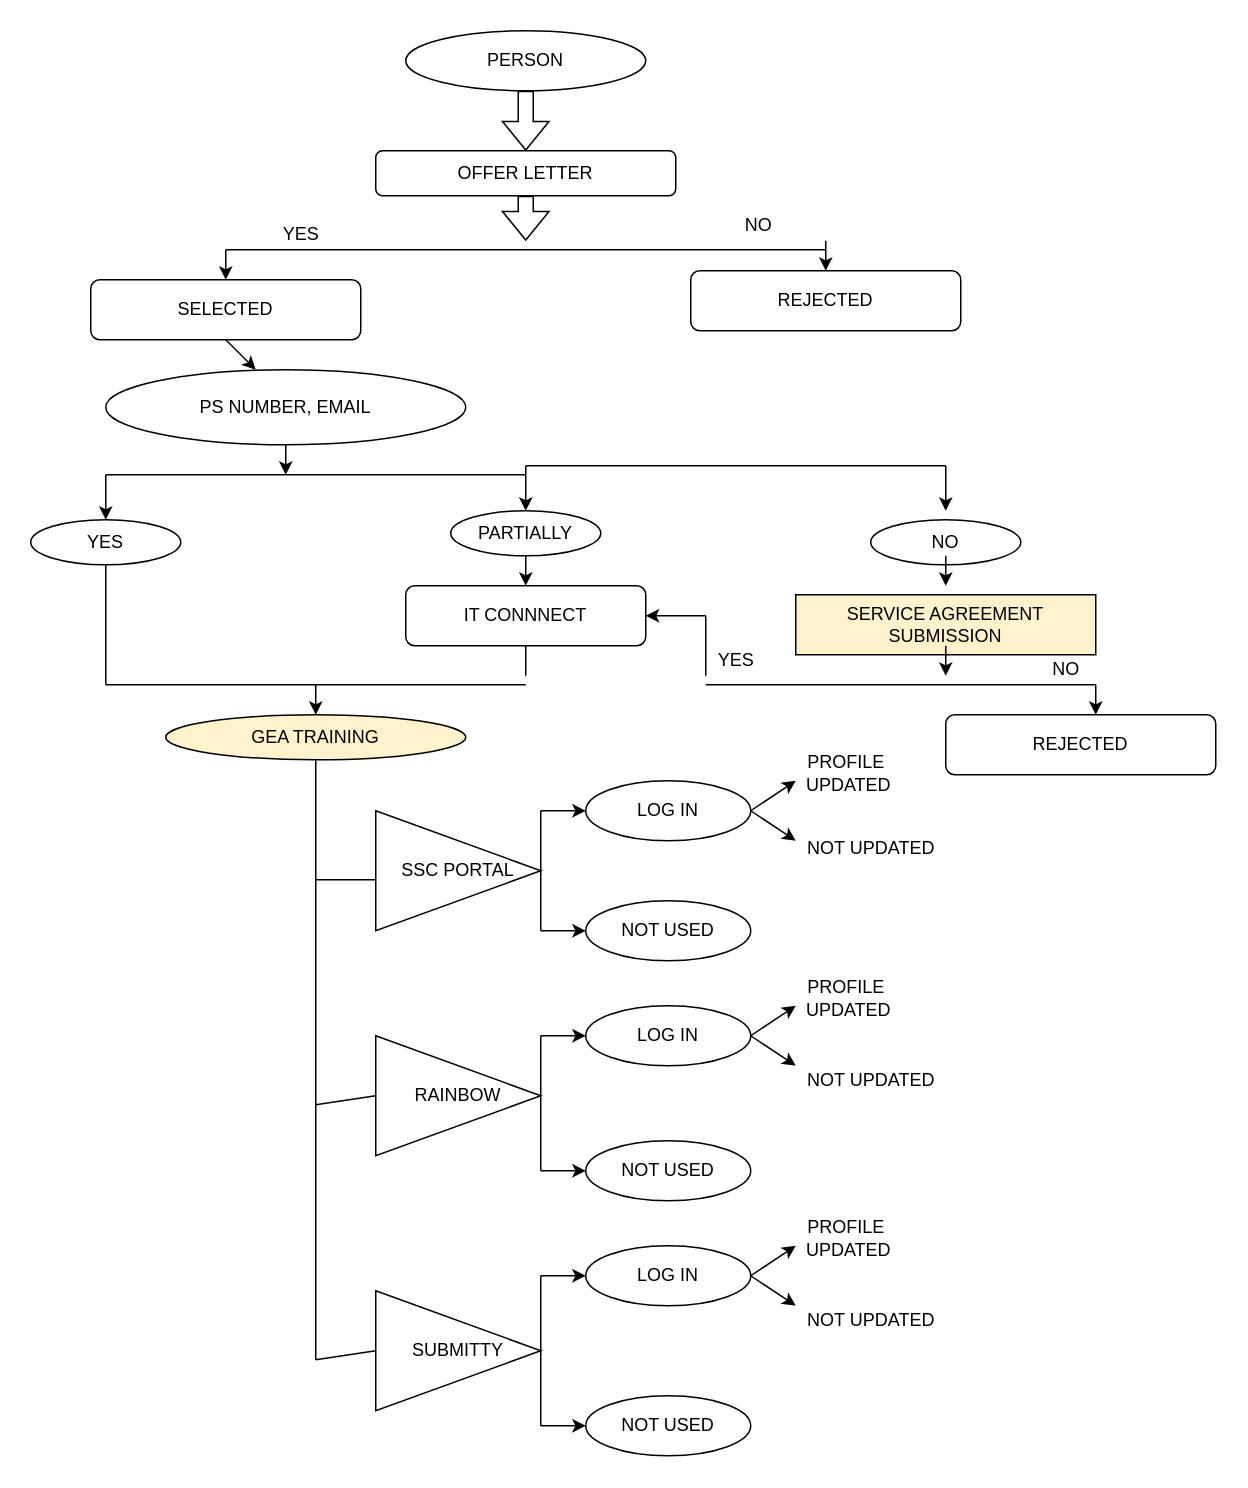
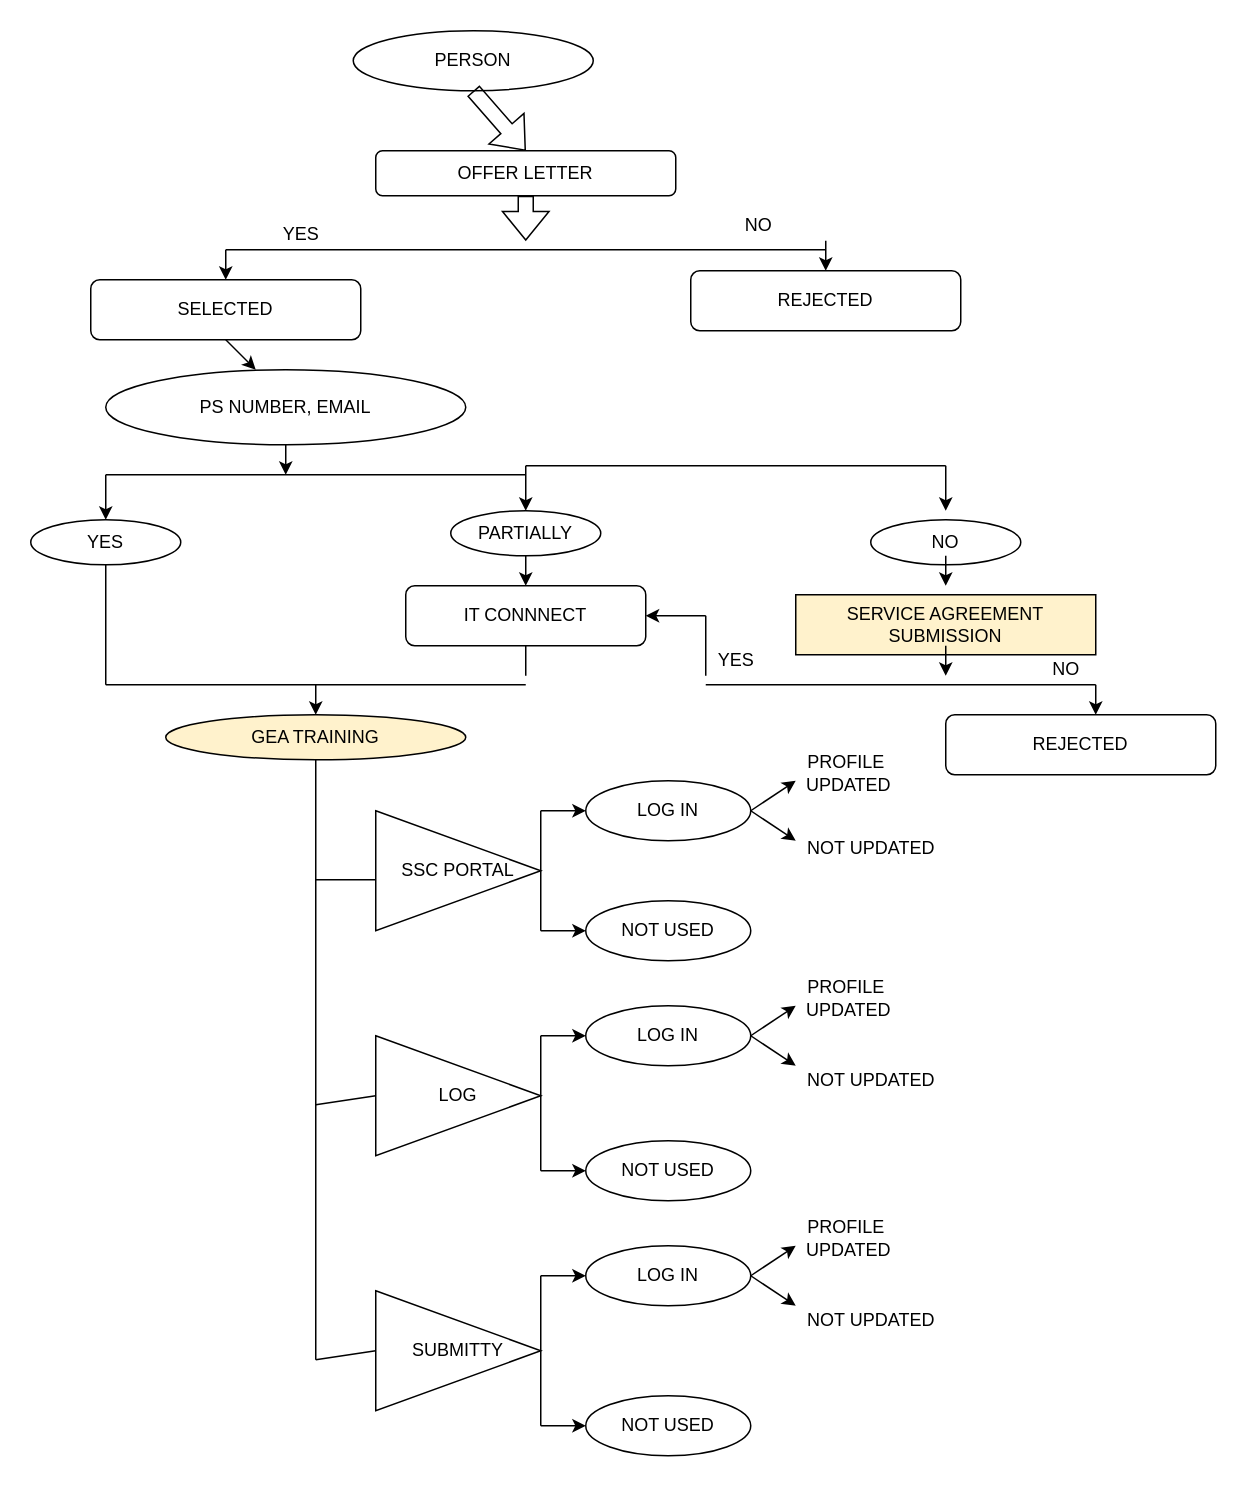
(526, 61) -> (473, 61)
(458, 1096) -> (458, 1096)
